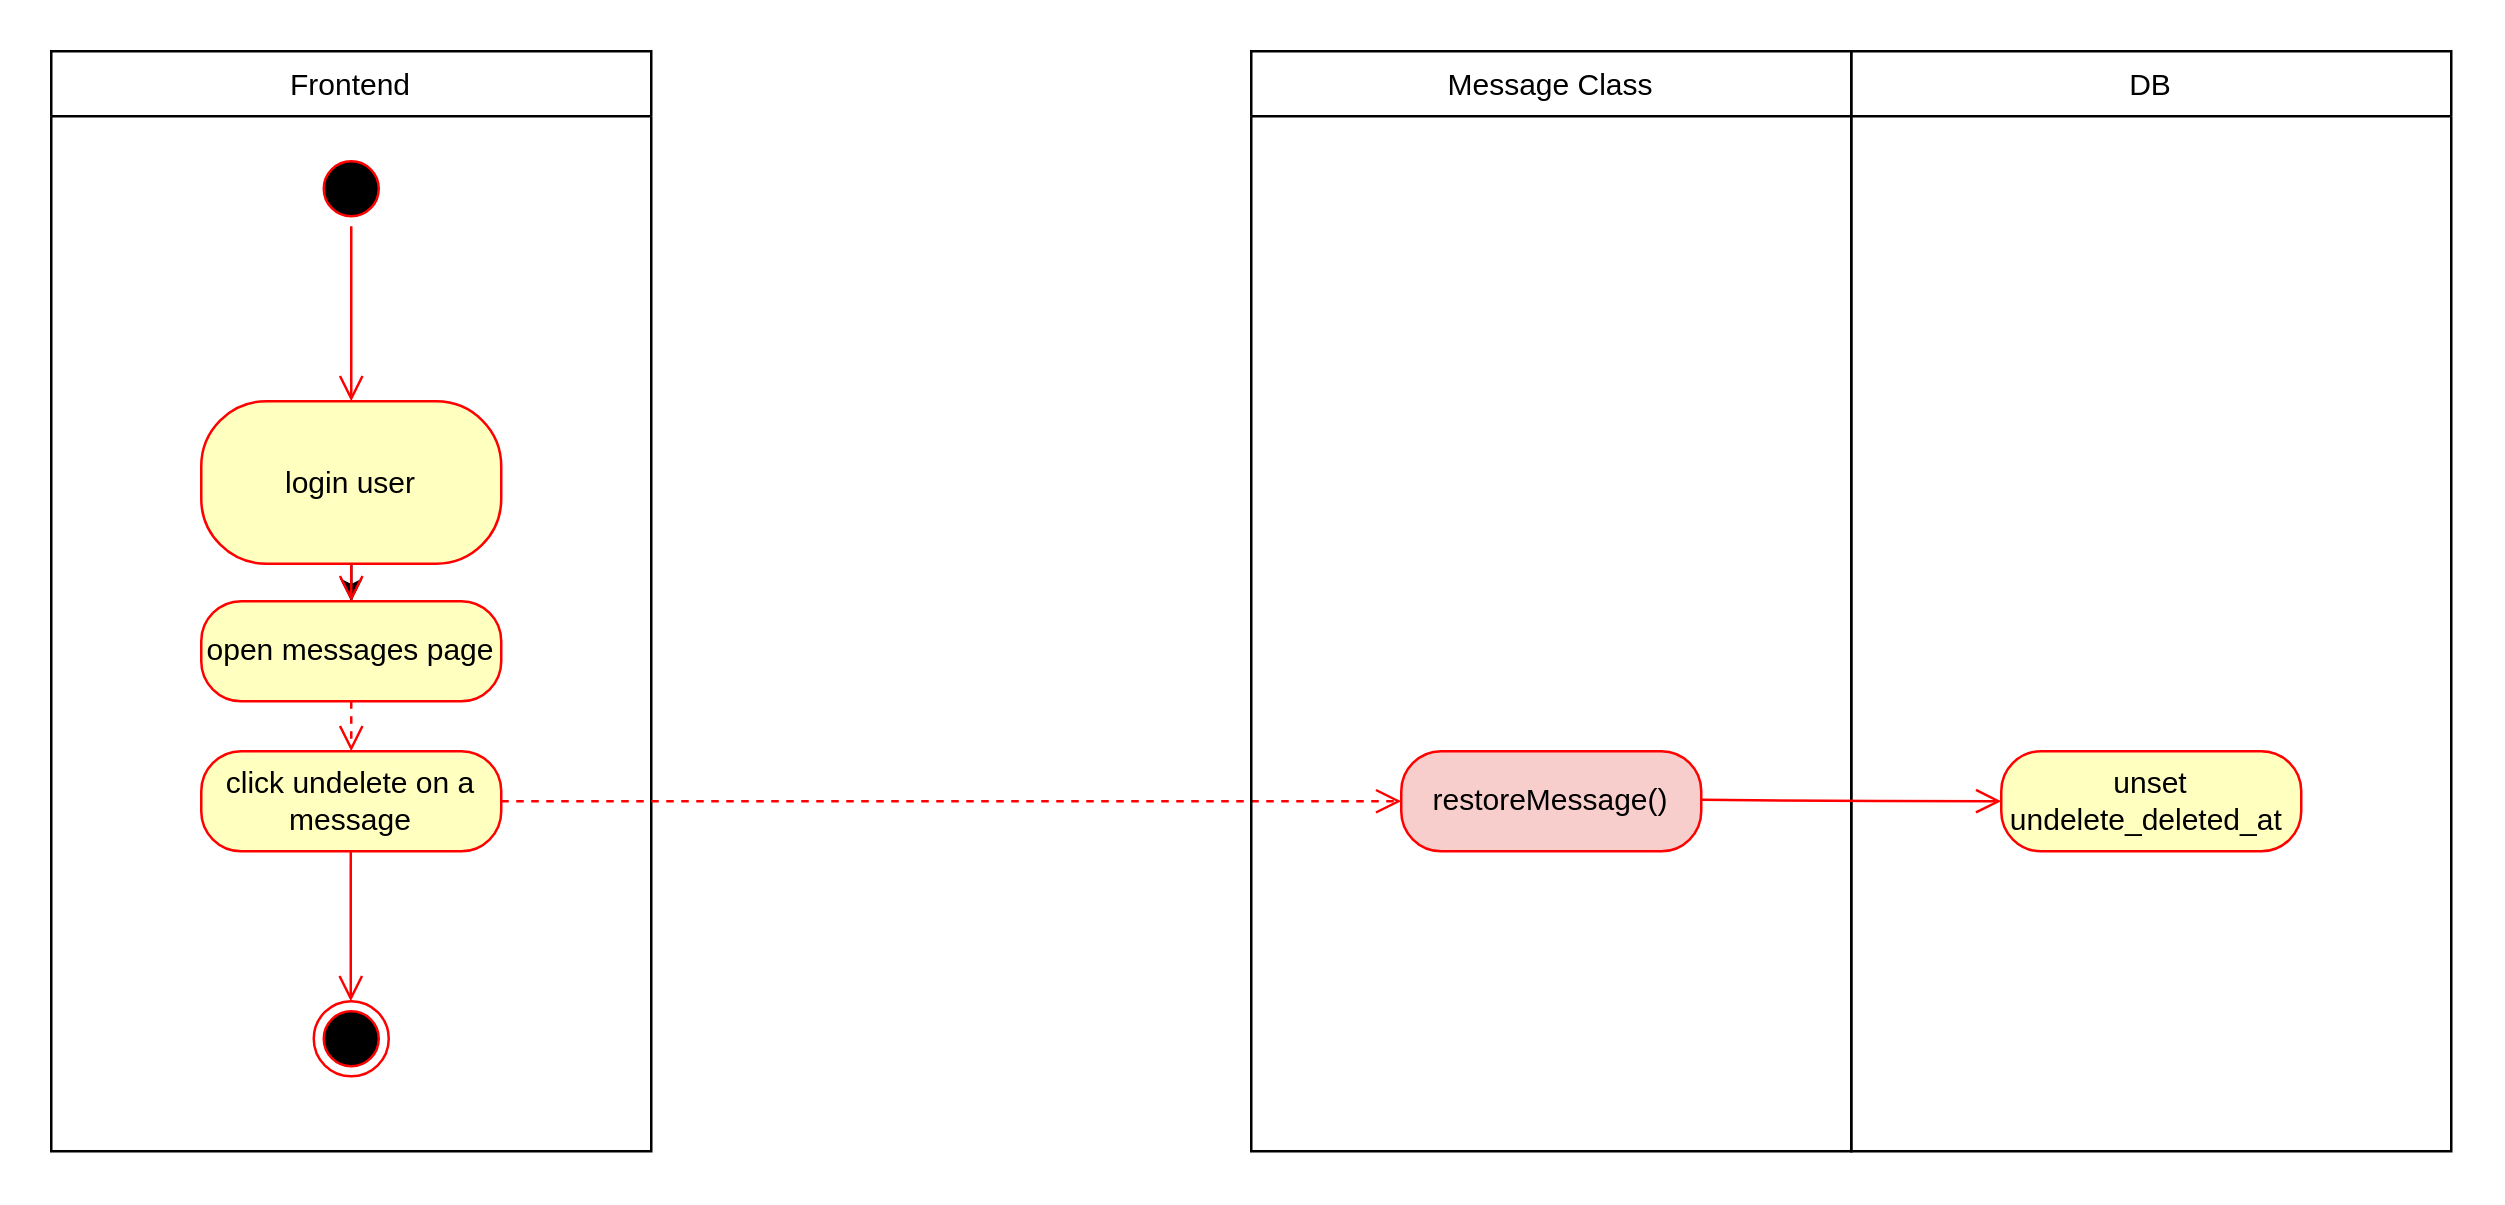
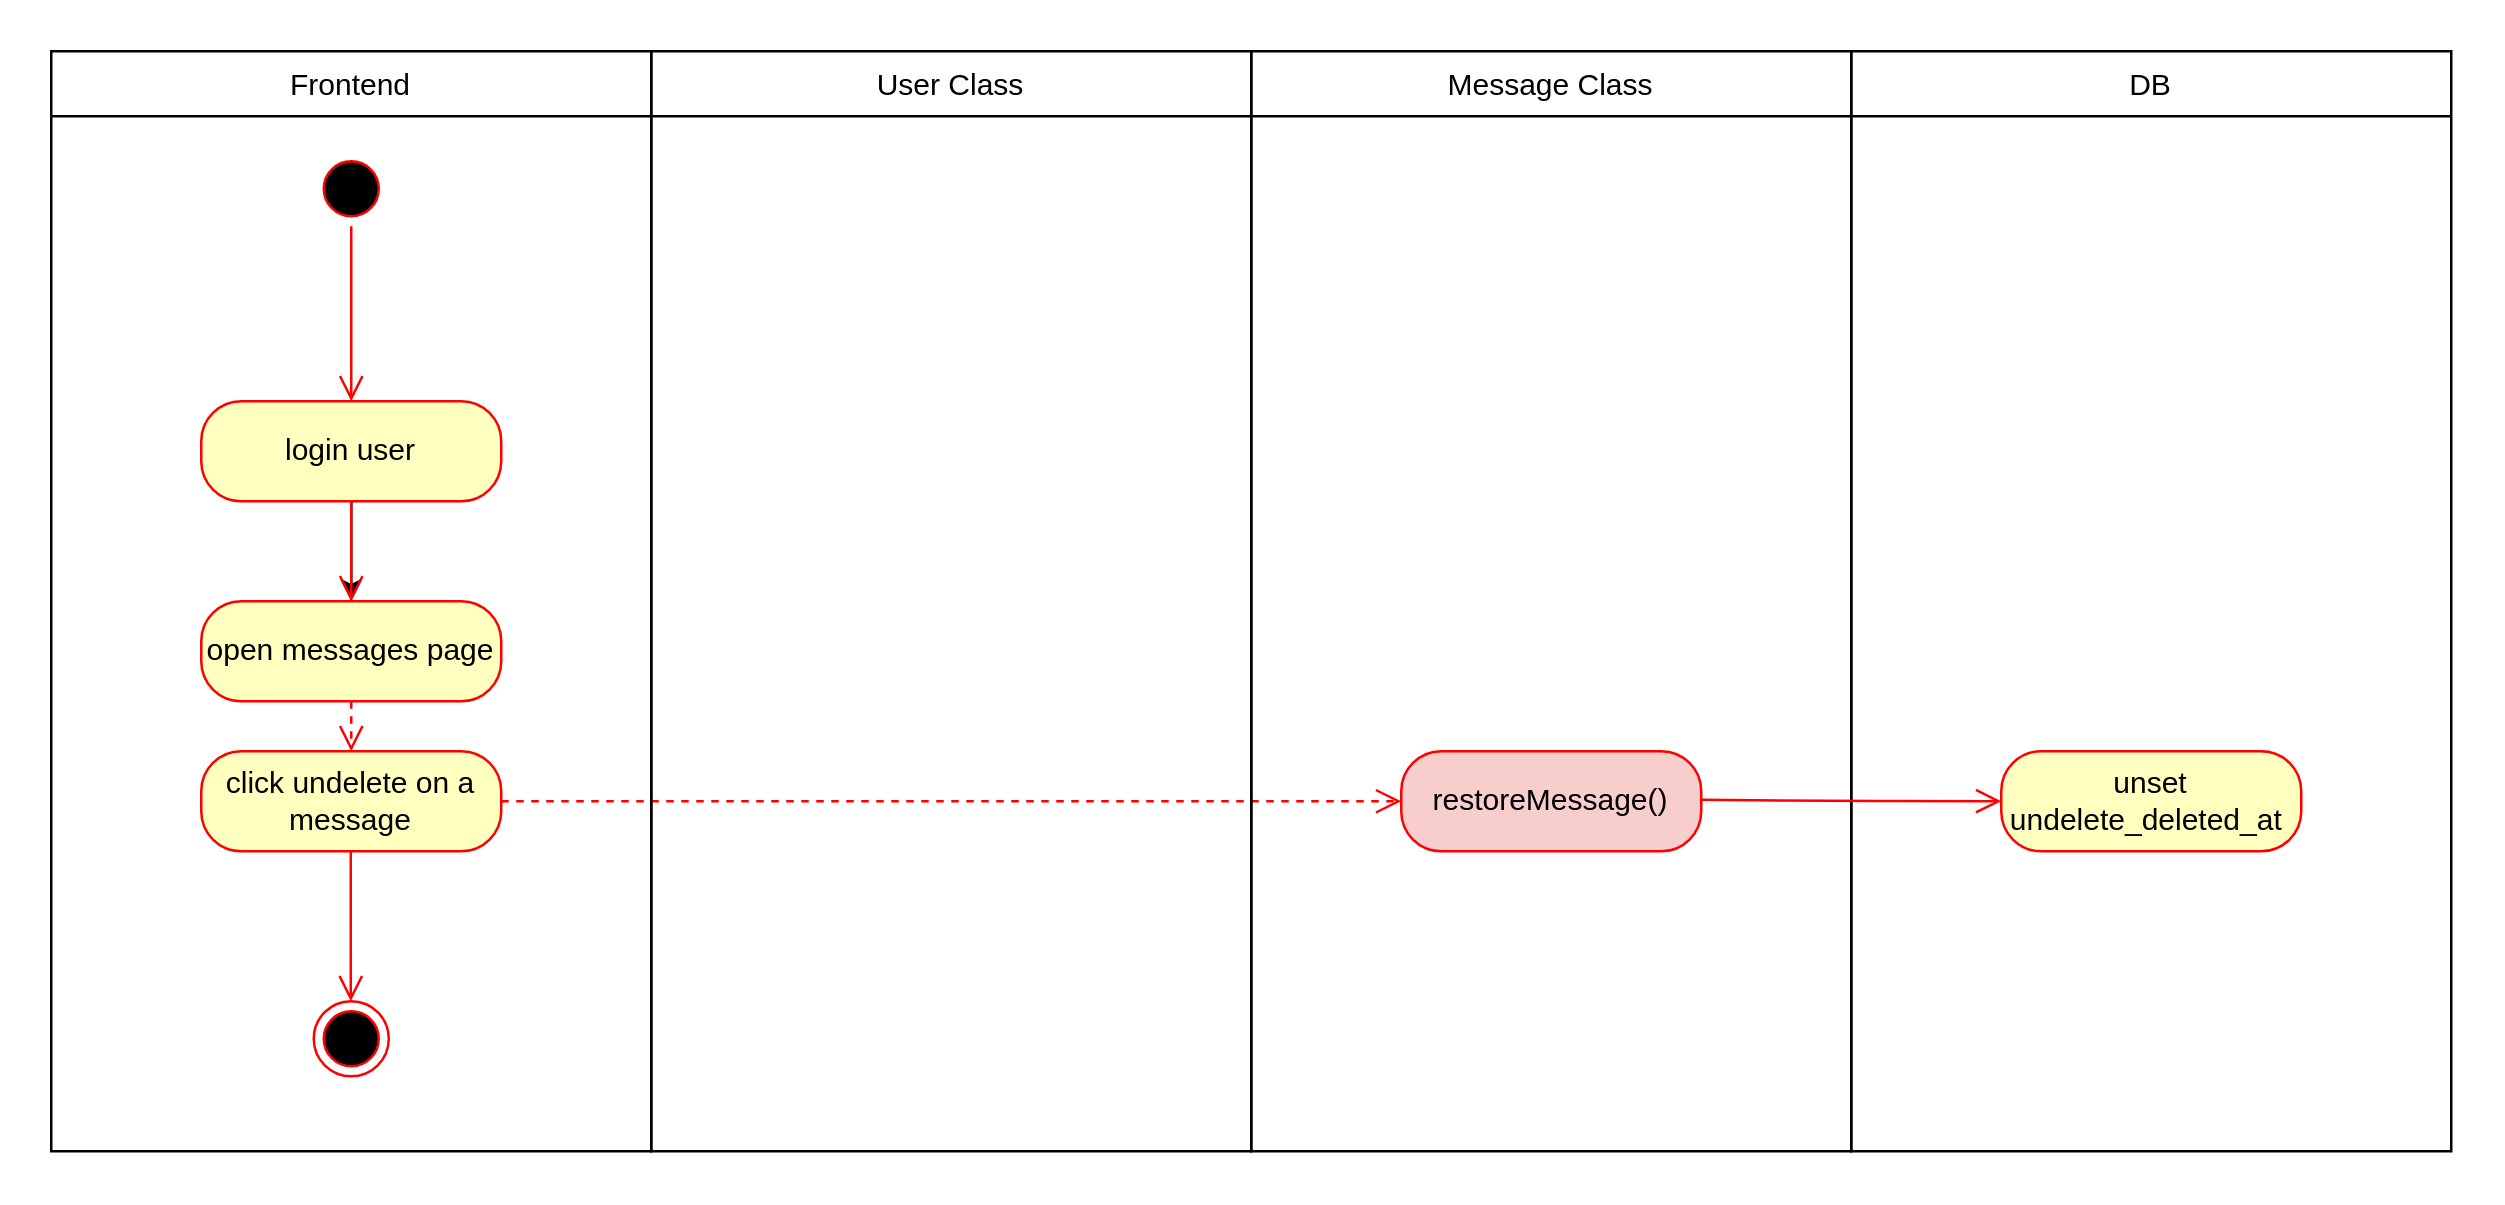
(351, 483) -> (351, 451)
none -> (951, 601)
